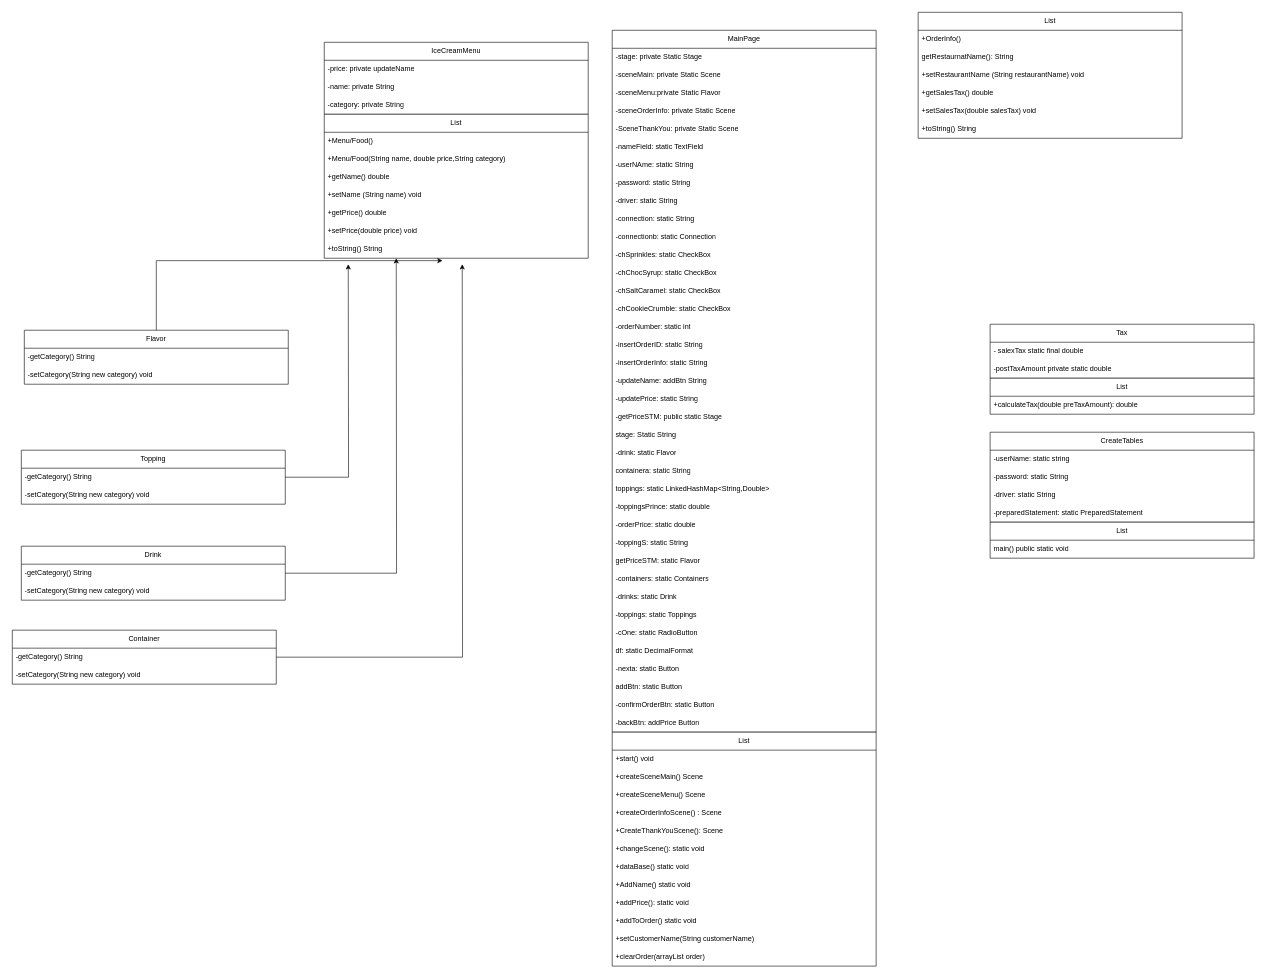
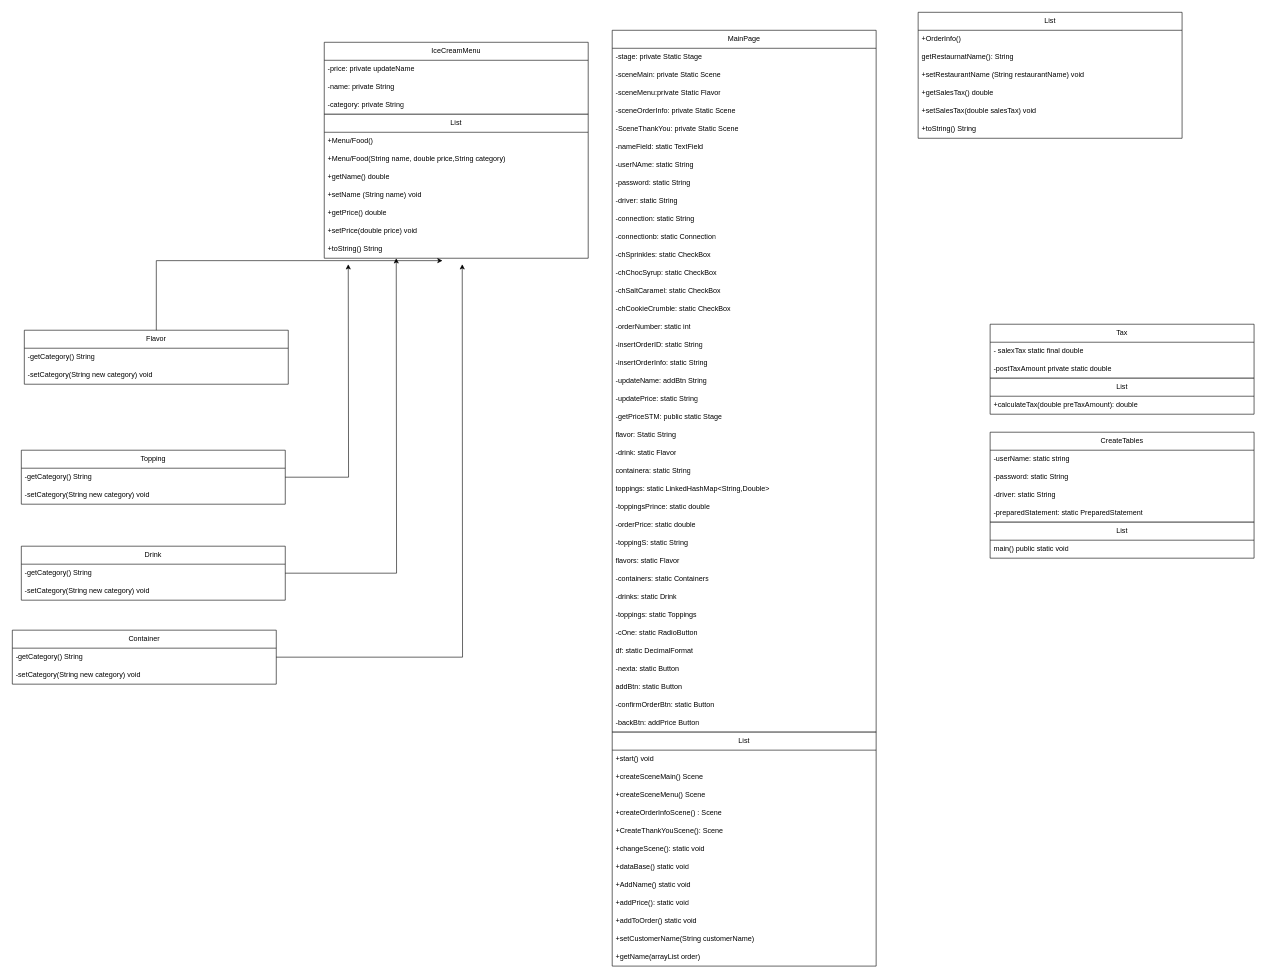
(652, 435) -> (653, 435)
(663, 561) -> (655, 561)
(670, 957) -> (664, 957)
